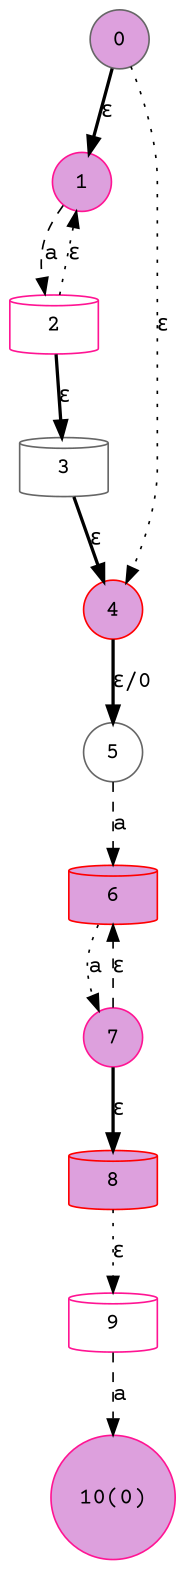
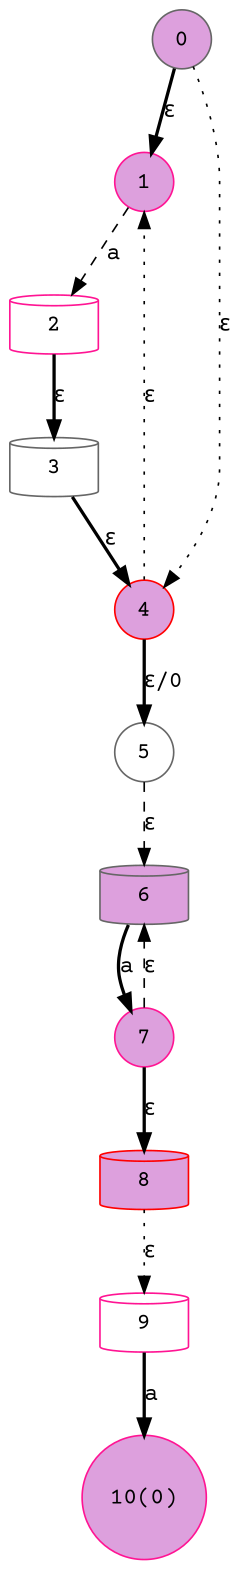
(66, 261) -> (144, 404)
(120, 824) -> (150, 824)
(113, 895) -> (144, 895)
(88, 960) -> (119, 960)
(113, 1386) -> (144, 1386)
